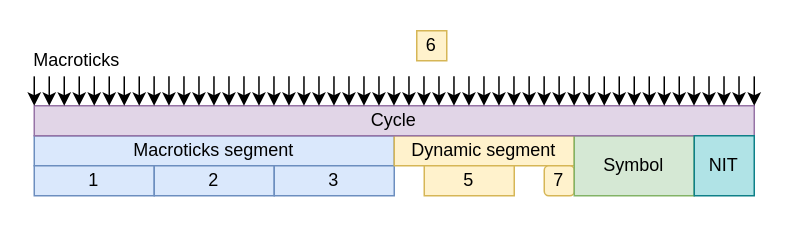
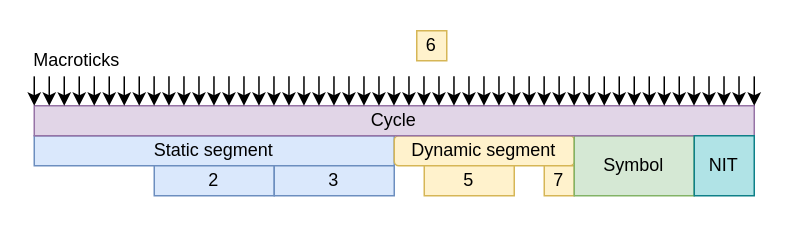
(214, 151) -> (214, 151)
(484, 151) -> (484, 151)
(94, 181) -> none
(559, 181) -> (559, 181)
